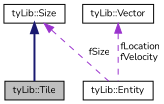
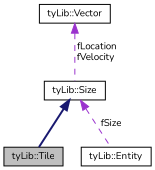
(118, 57) -> (75, 57)
